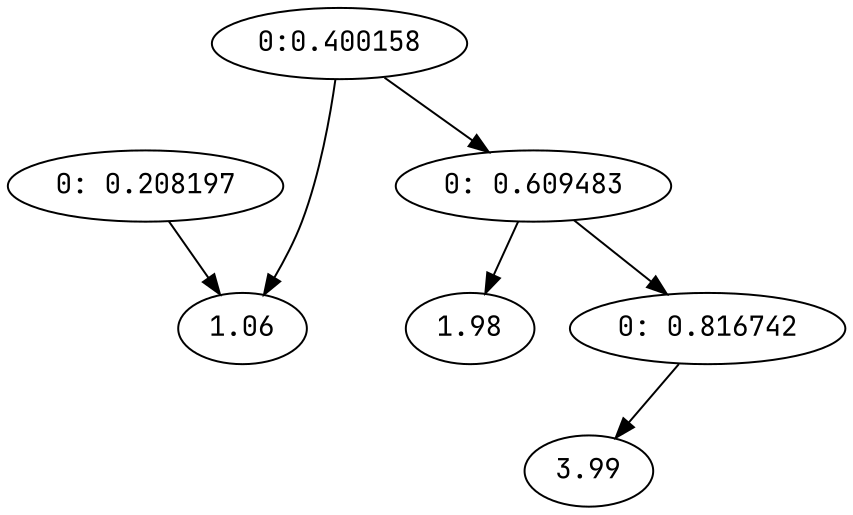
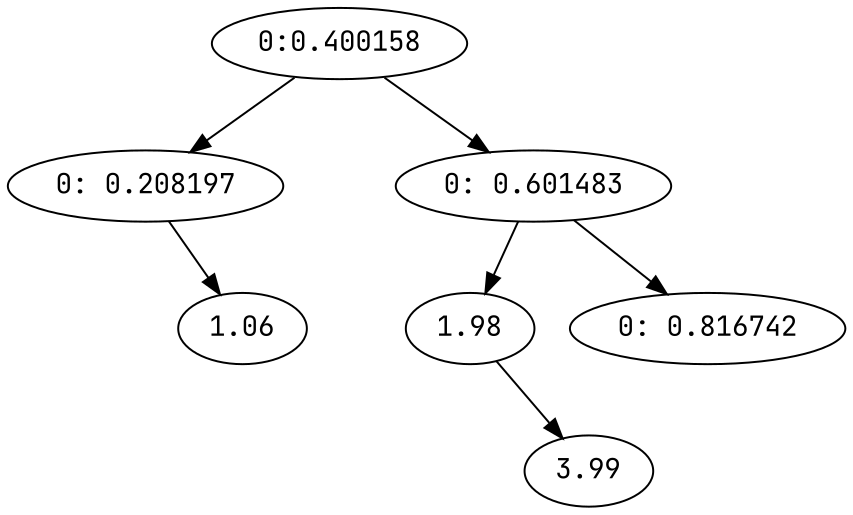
(315, 182) -> (250, 109)
(533, 186) -> (533, 186)
(654, 393) -> (523, 392)
